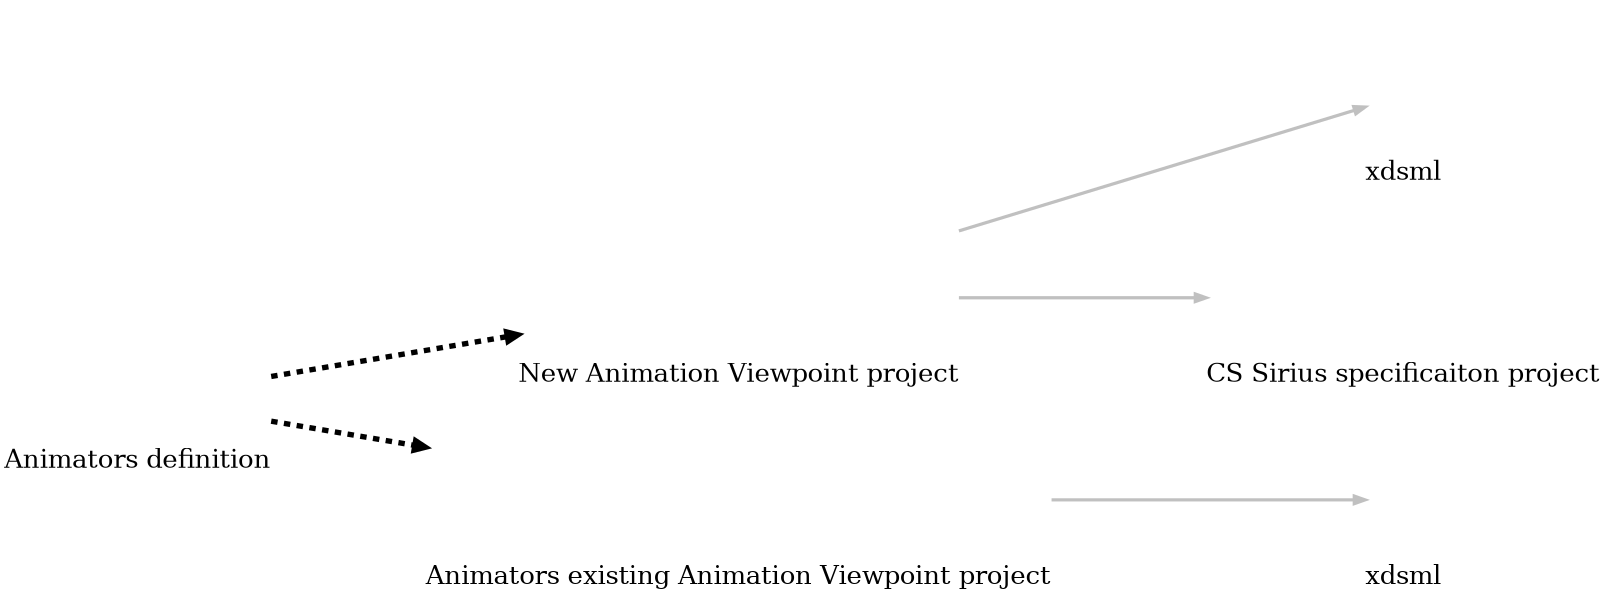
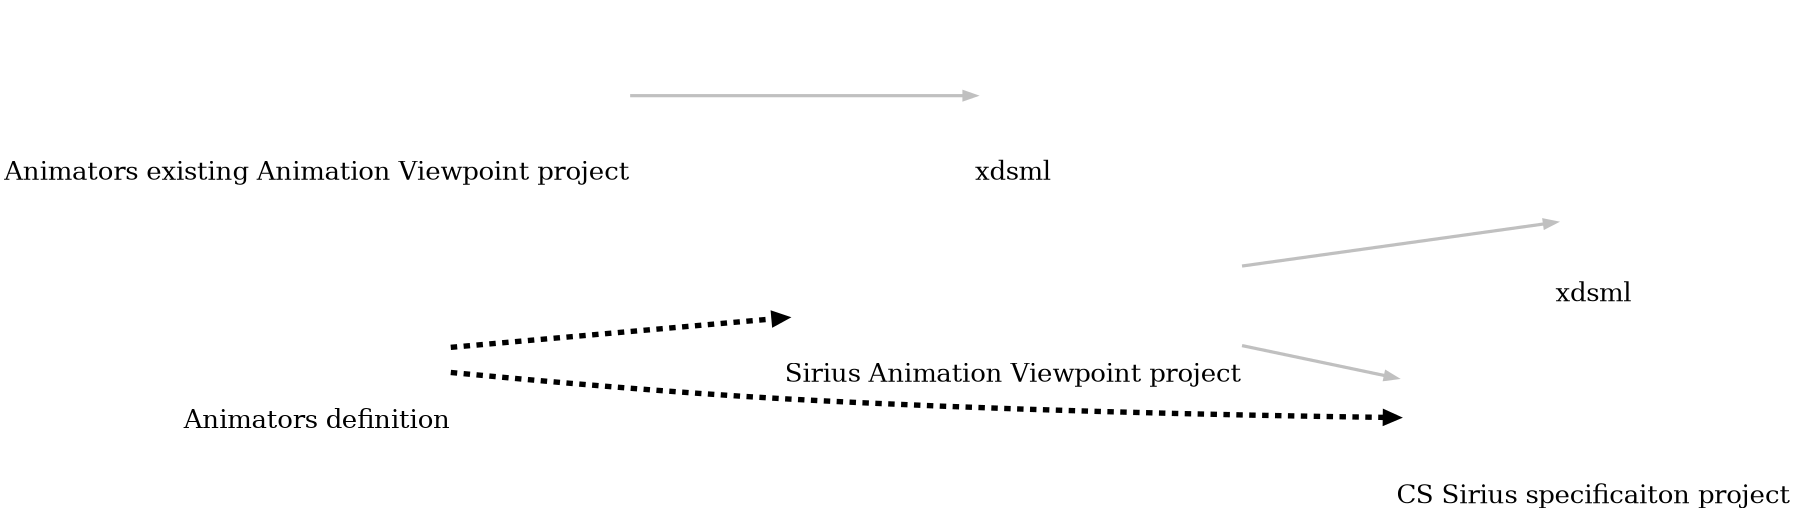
(739, 298) -> (1013, 298)
(343, 433) -> (917, 405)
